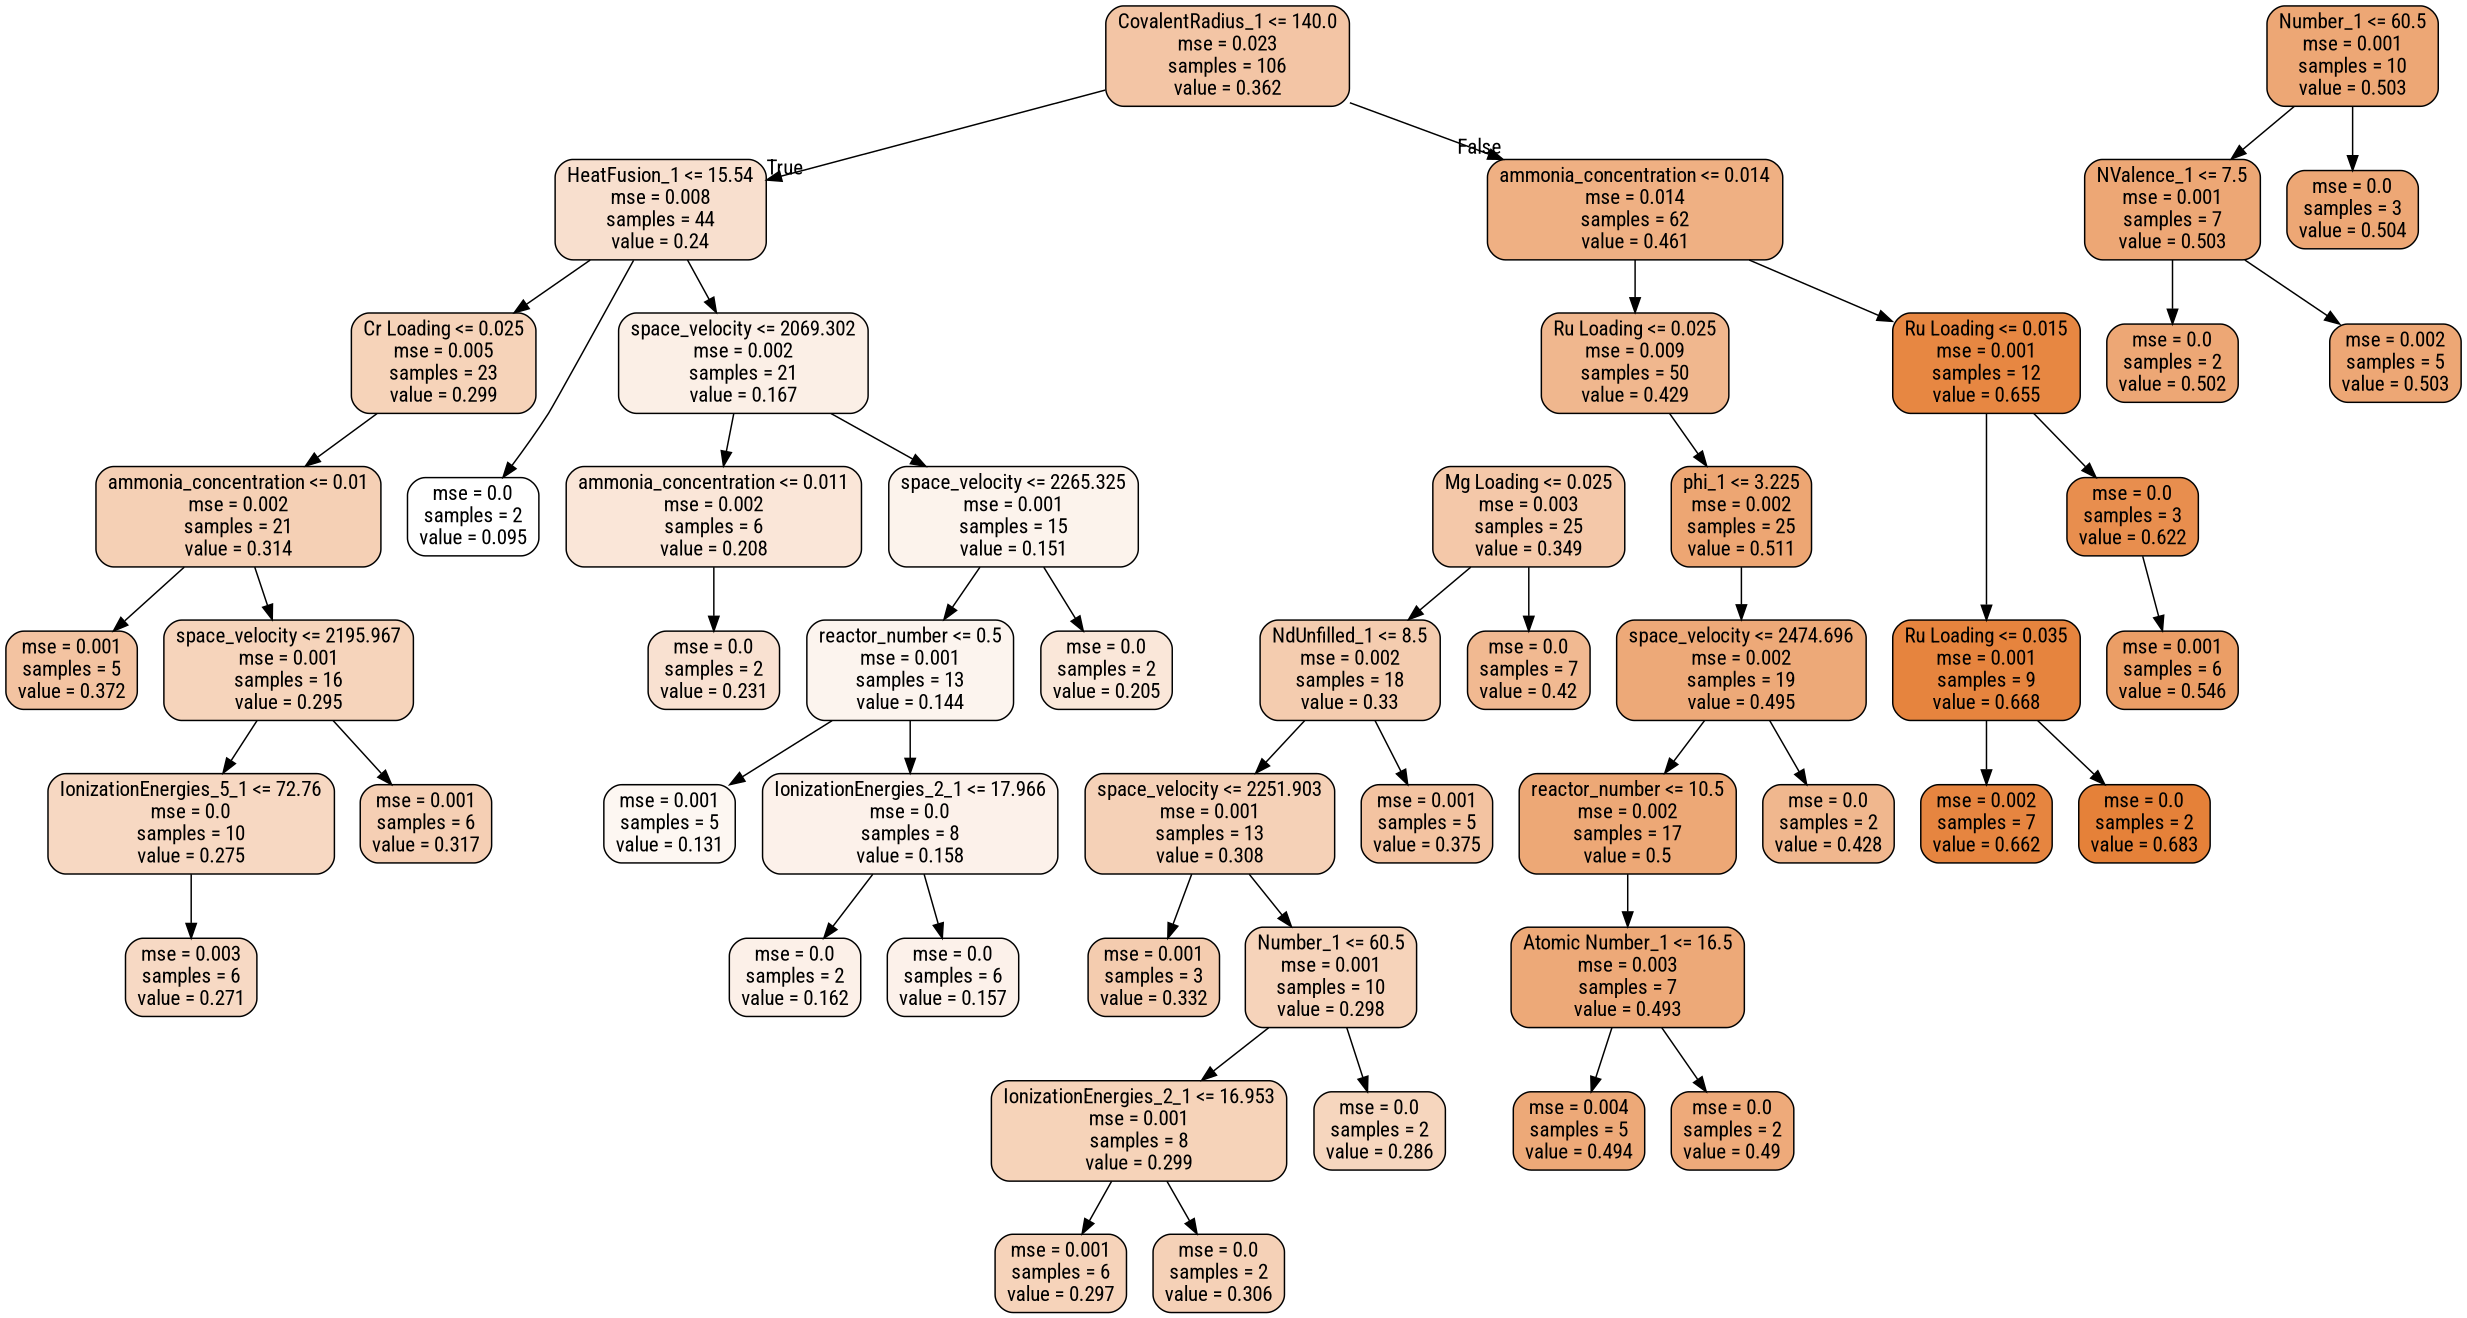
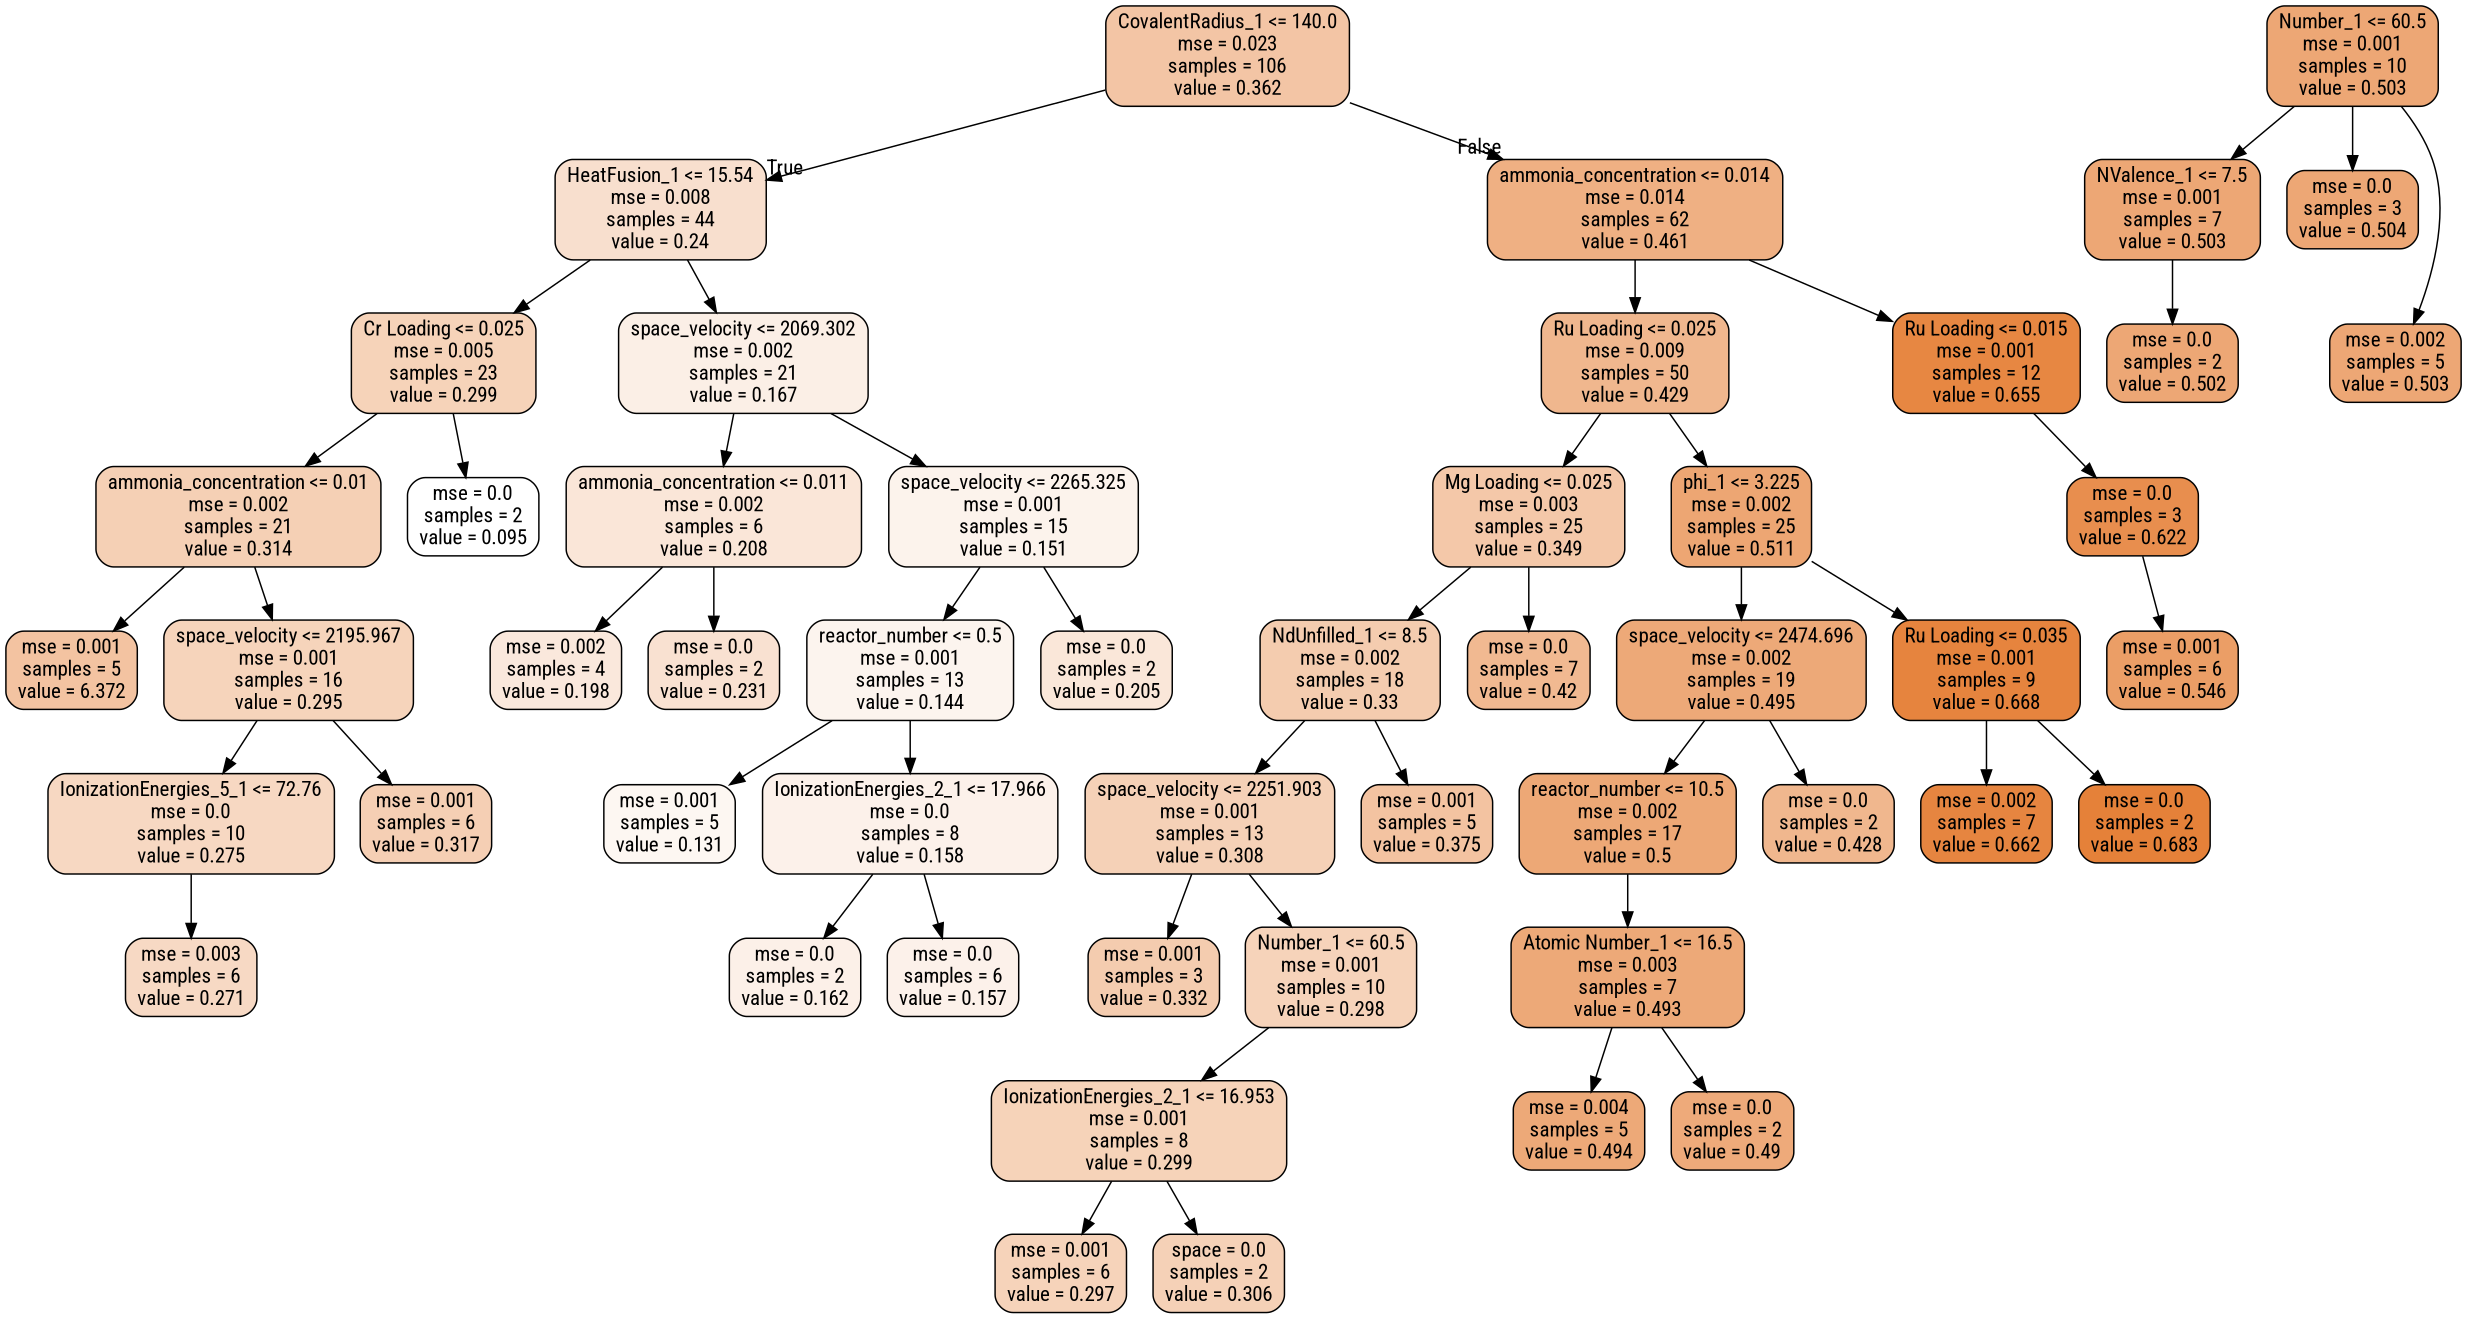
(2286, 288) -> (2440, 205)
(576, 365) -> (458, 438)
none -> (1586, 434)
(1986, 509) -> (1853, 587)
(72, 670) -> (72, 670)
none -> (556, 670)
(1380, 1131) -> none
(1219, 1273) -> (1219, 1273)
